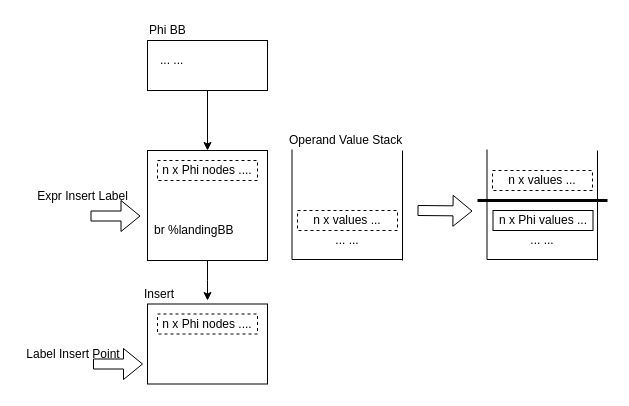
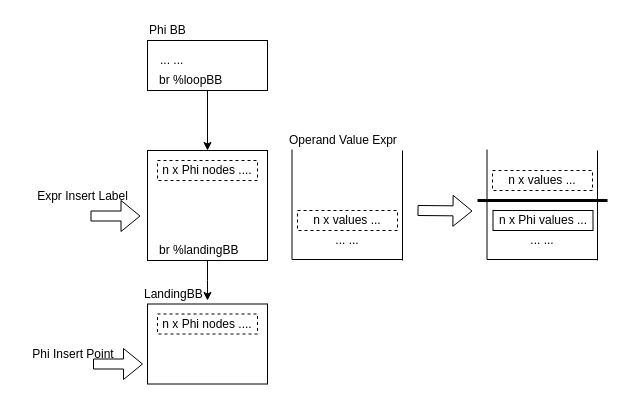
none -> (203, 81)
(349, 141) -> (345, 141)
(198, 231) -> (203, 251)
(165, 295) -> (173, 295)
(74, 355) -> (74, 355)
